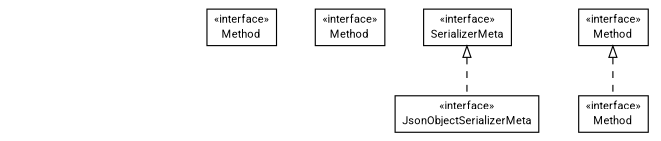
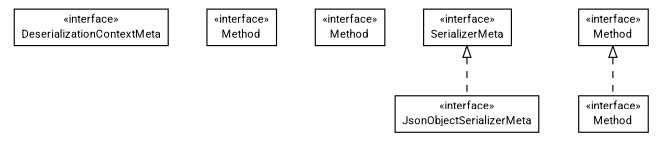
none -> (91, 27)
